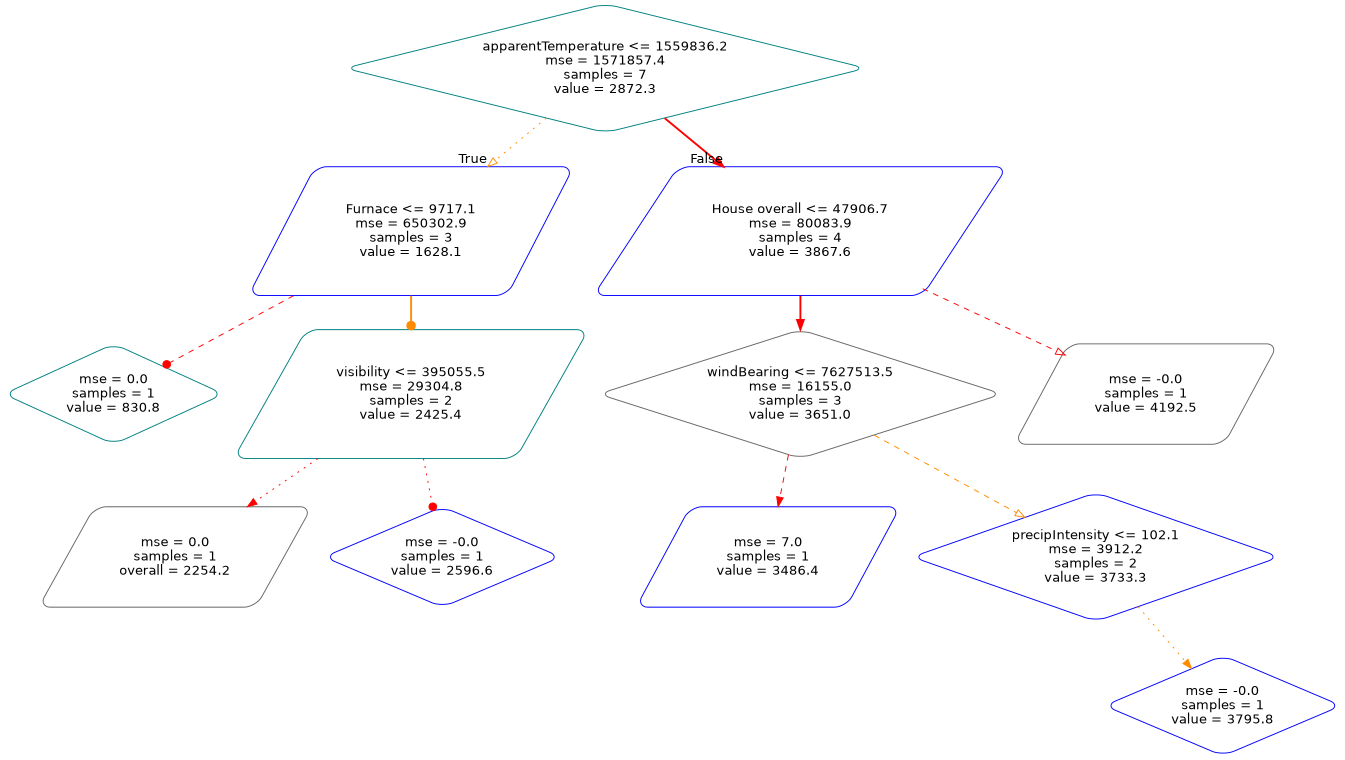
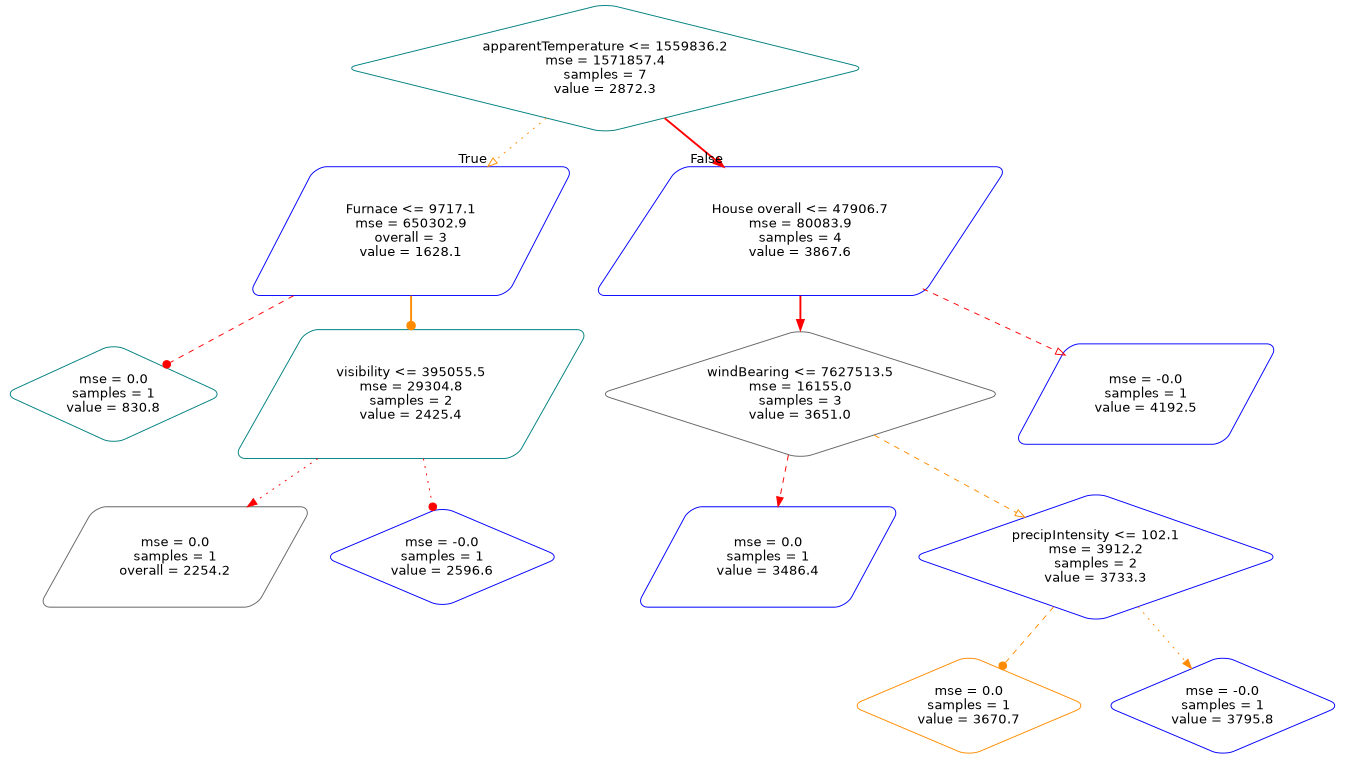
(411, 231) -> (411, 231)
(1146, 394) -> (1146, 394)
(768, 557) -> (768, 557)
none -> (969, 706)
